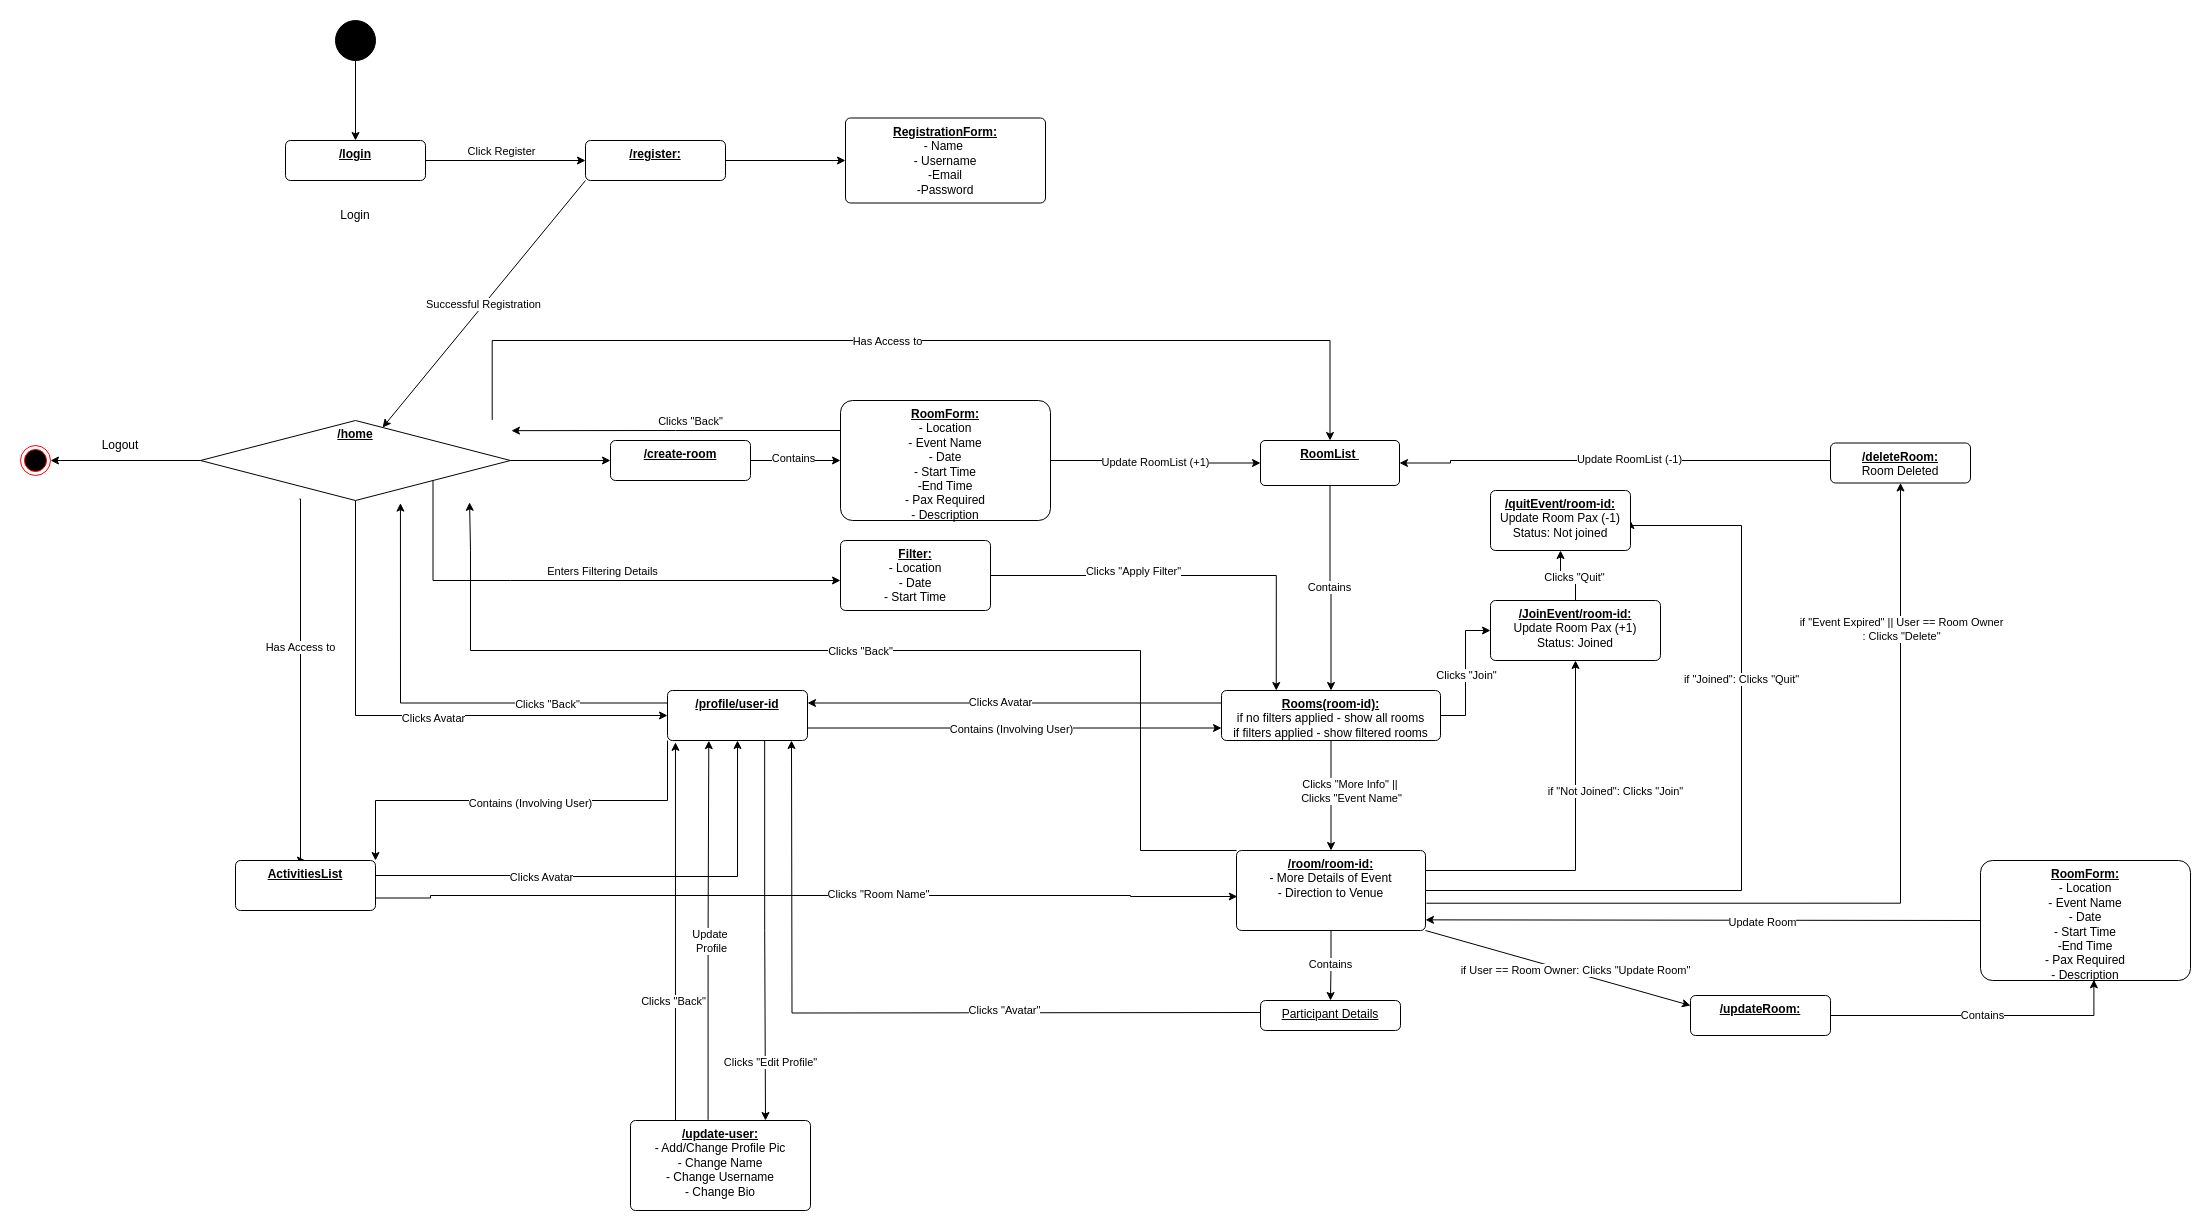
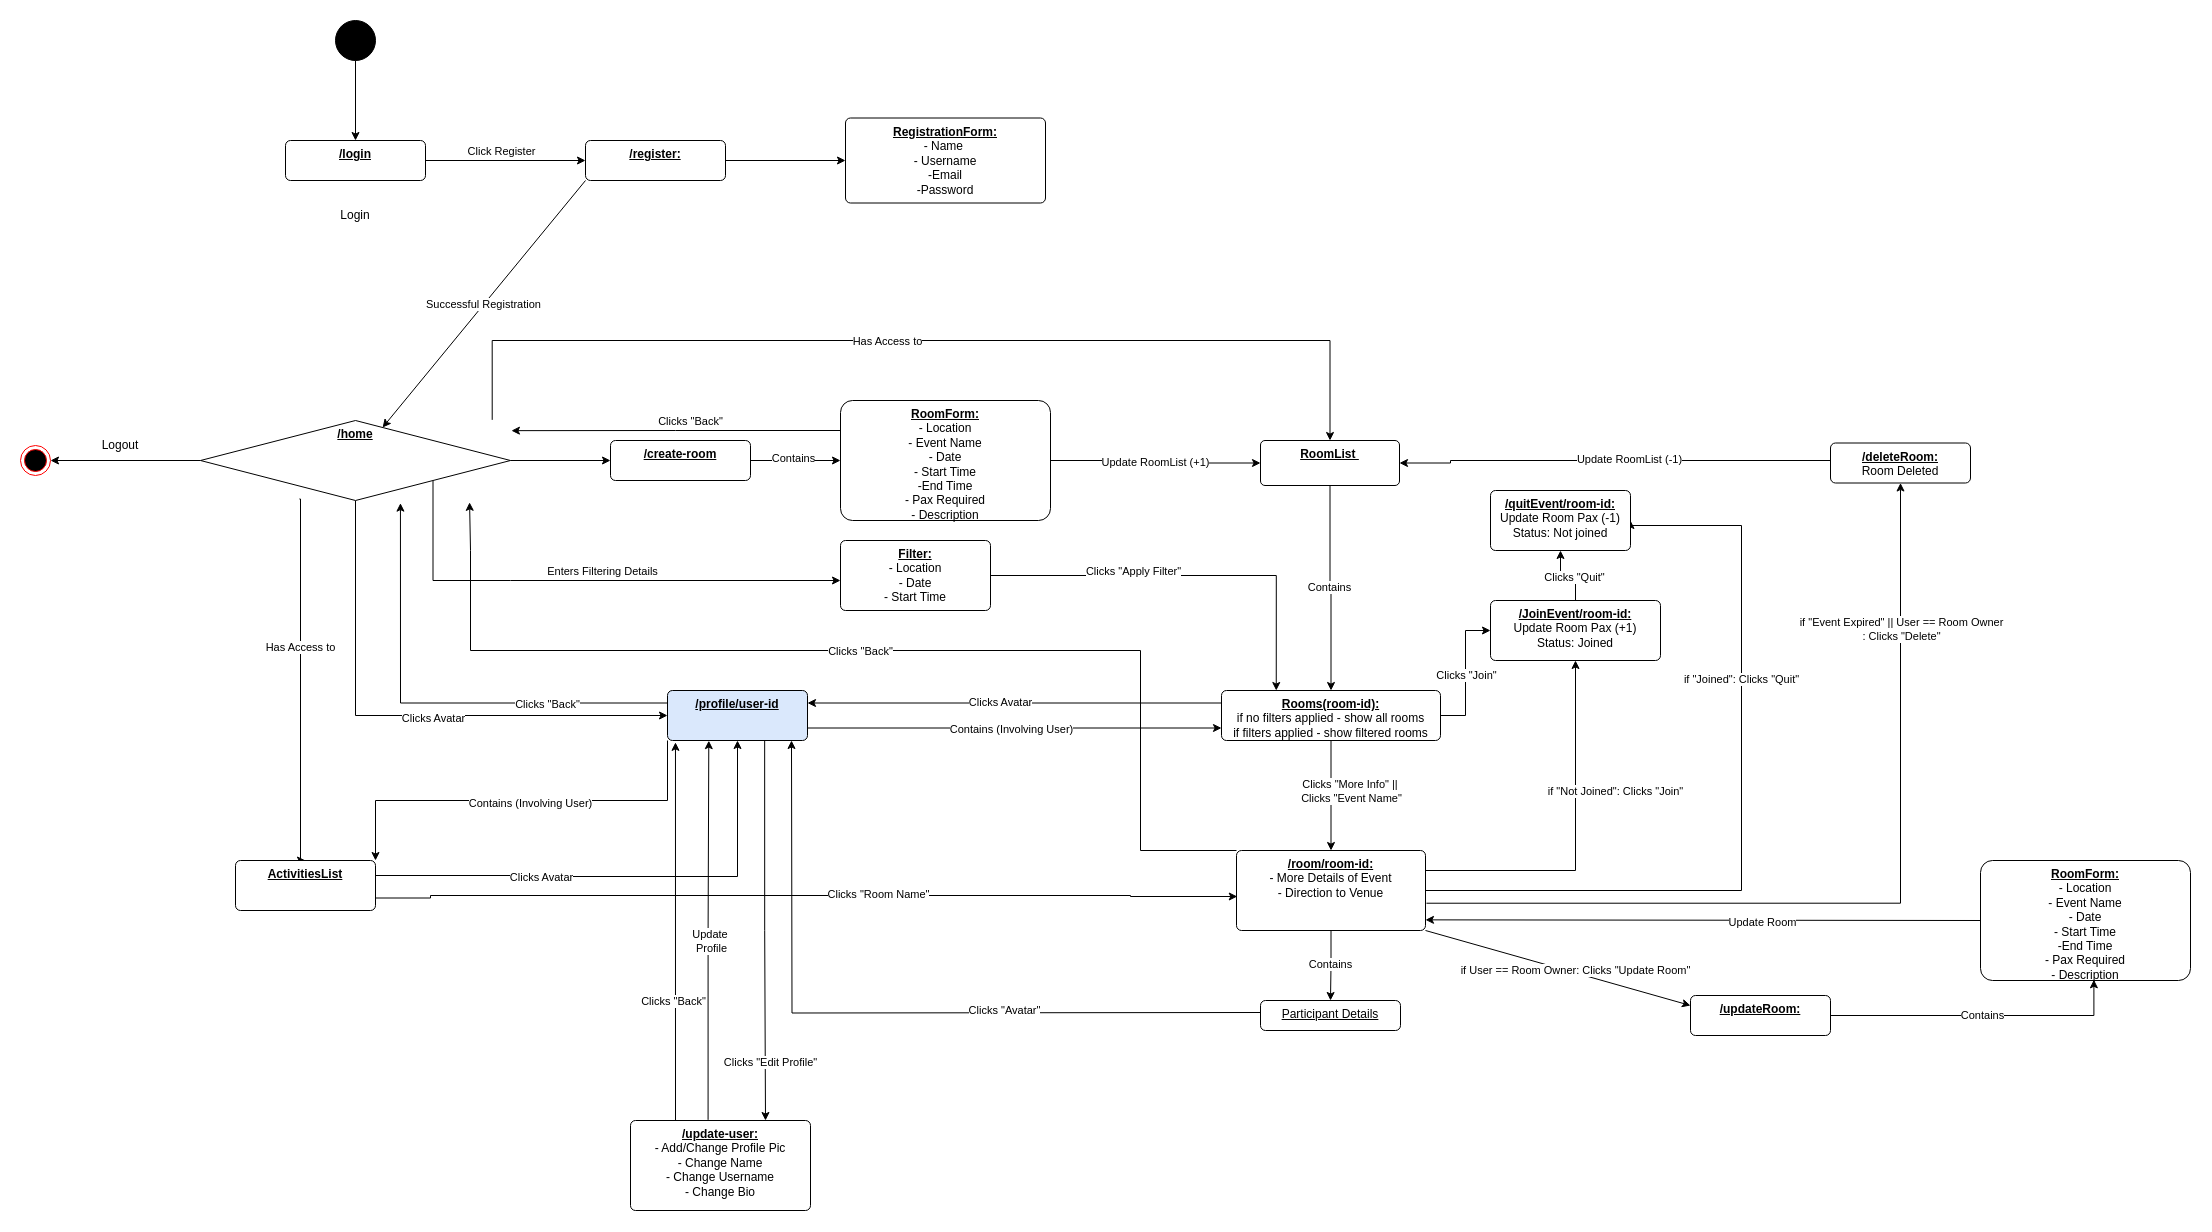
(738, 716) -> (738, 716)
